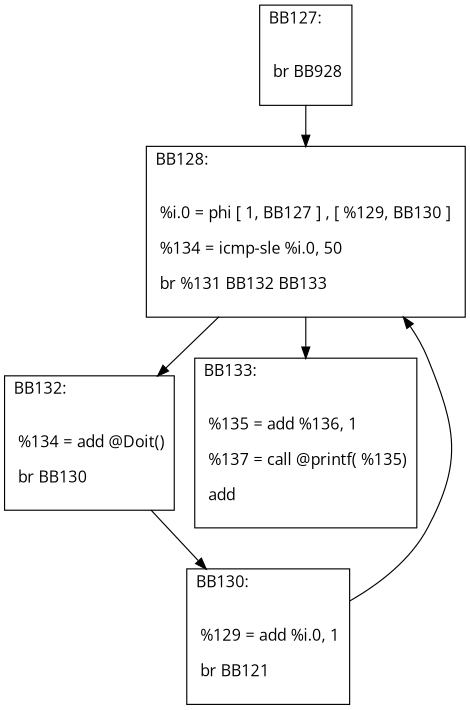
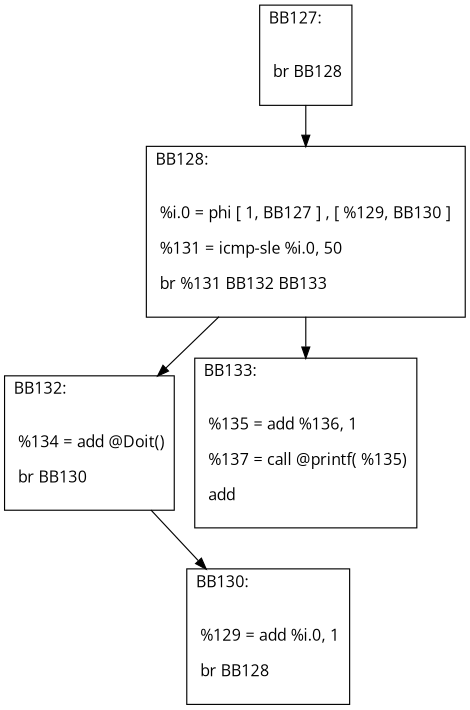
(306, 72) -> (306, 72)
(249, 249) -> (249, 249)
(447, 479) -> none
(233, 671) -> (233, 671)
